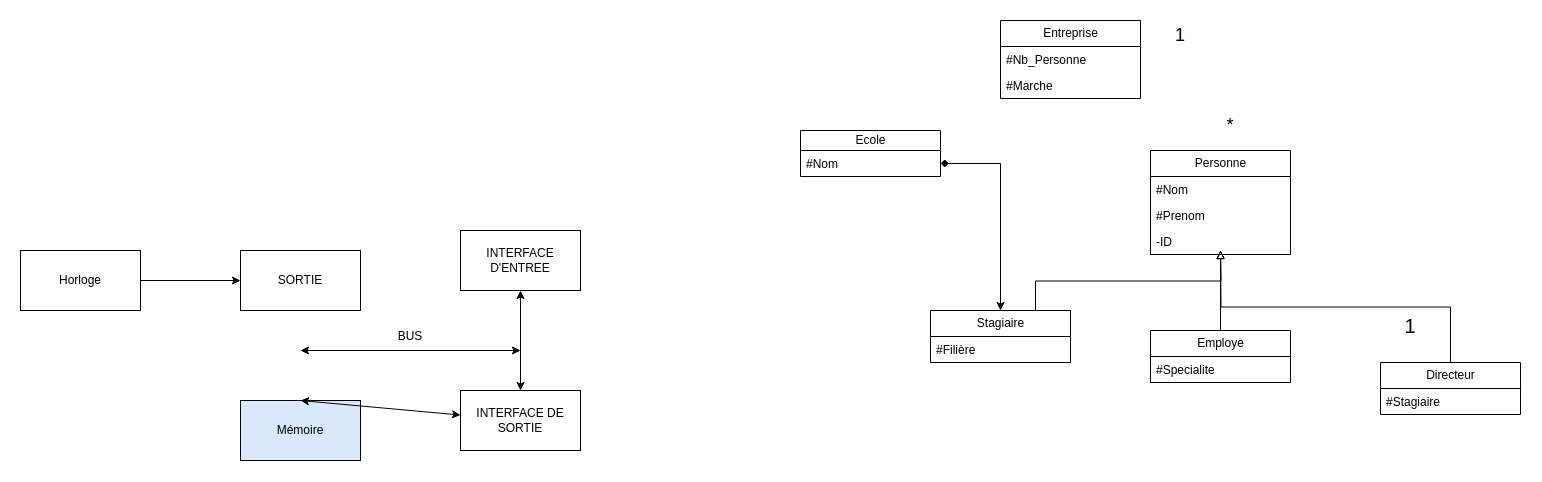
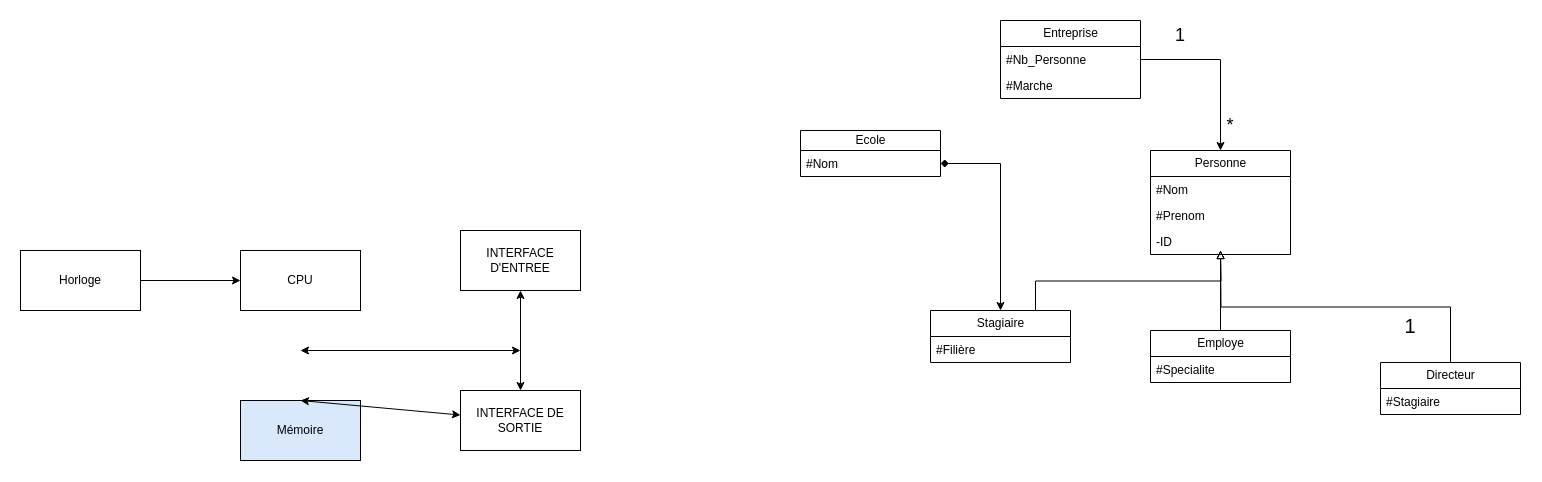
none -> (1221, 62)
(301, 281) -> (301, 281)
(411, 337) -> none
